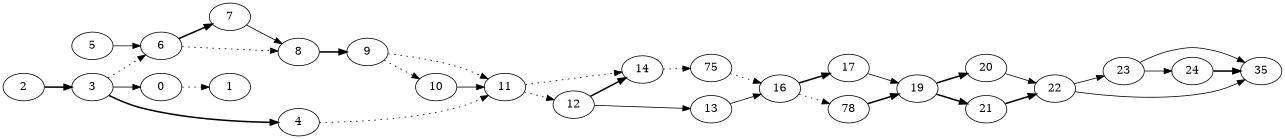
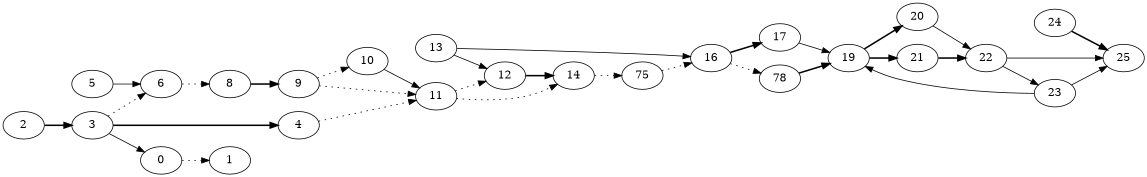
(230, 17) -> none
(1154, 71) -> (952, 89)
(1261, 71) -> (1124, 58)
(639, 107) -> (467, 60)
